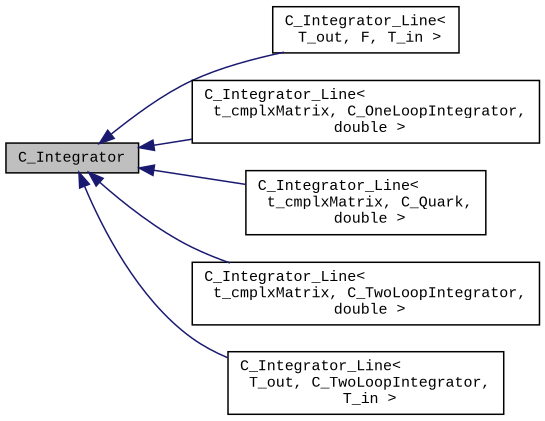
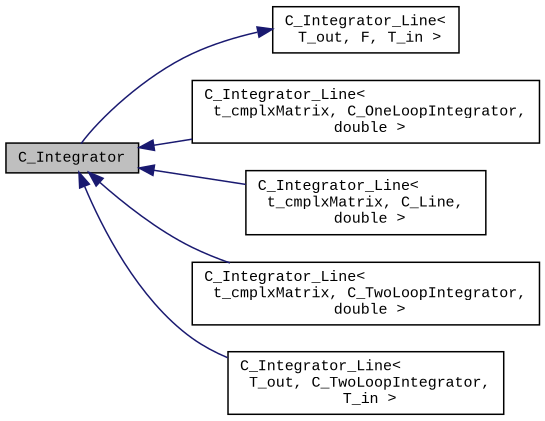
(192, 81) -> (159, 72)
(366, 203) -> (366, 203)
